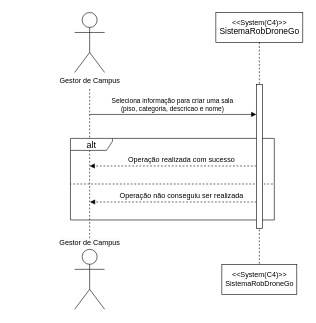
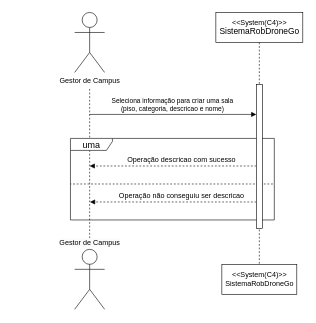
(92, 144) -> (92, 144)
(182, 160) -> (182, 160)
(182, 196) -> (182, 196)
